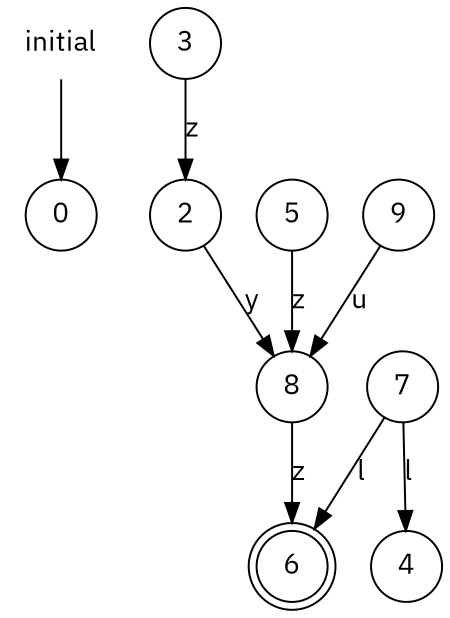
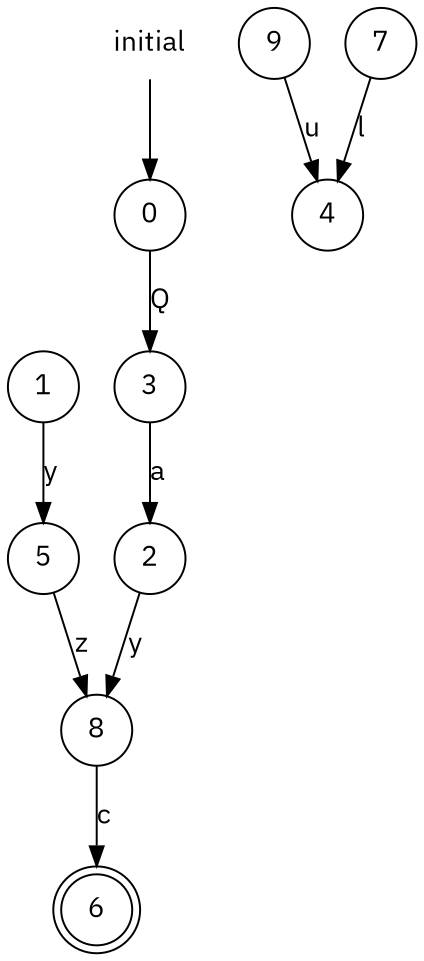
(192, 129) -> (158, 473)
none -> (150, 291)
(351, 293) -> (298, 120)
none -> (43, 387)
(355, 465) -> none
(299, 473) -> (104, 816)
